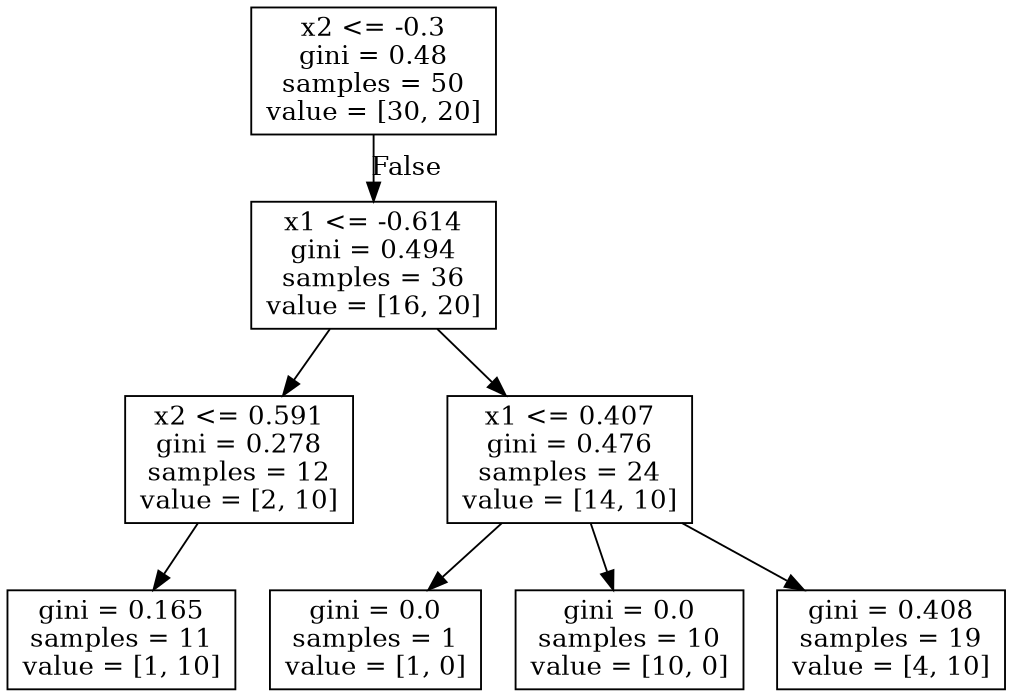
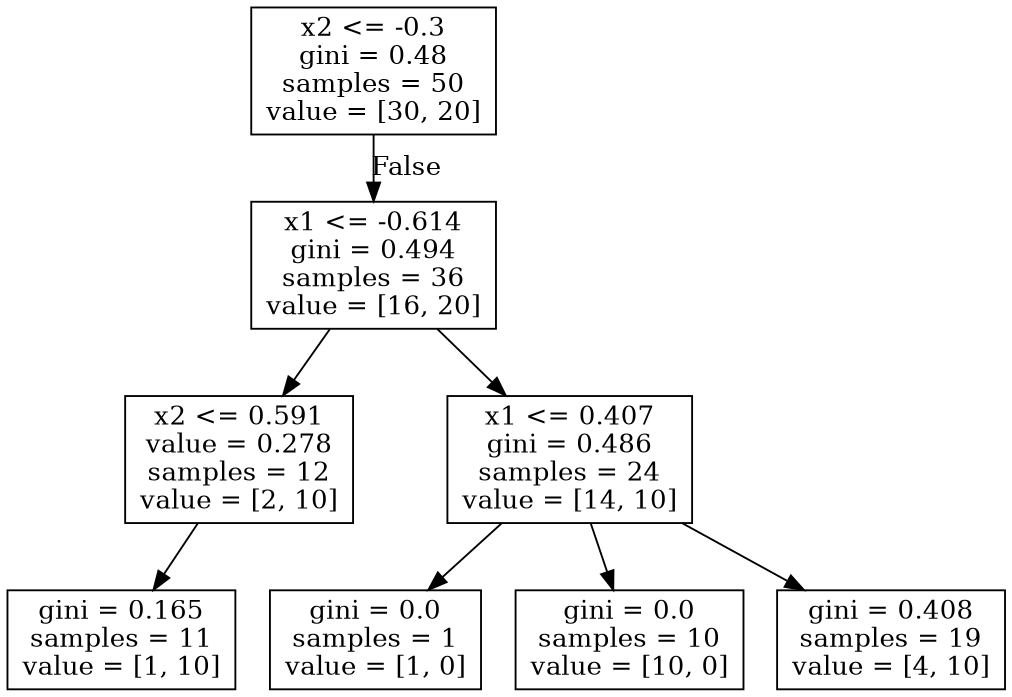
(239, 460) -> (239, 460)
(570, 460) -> (570, 460)
